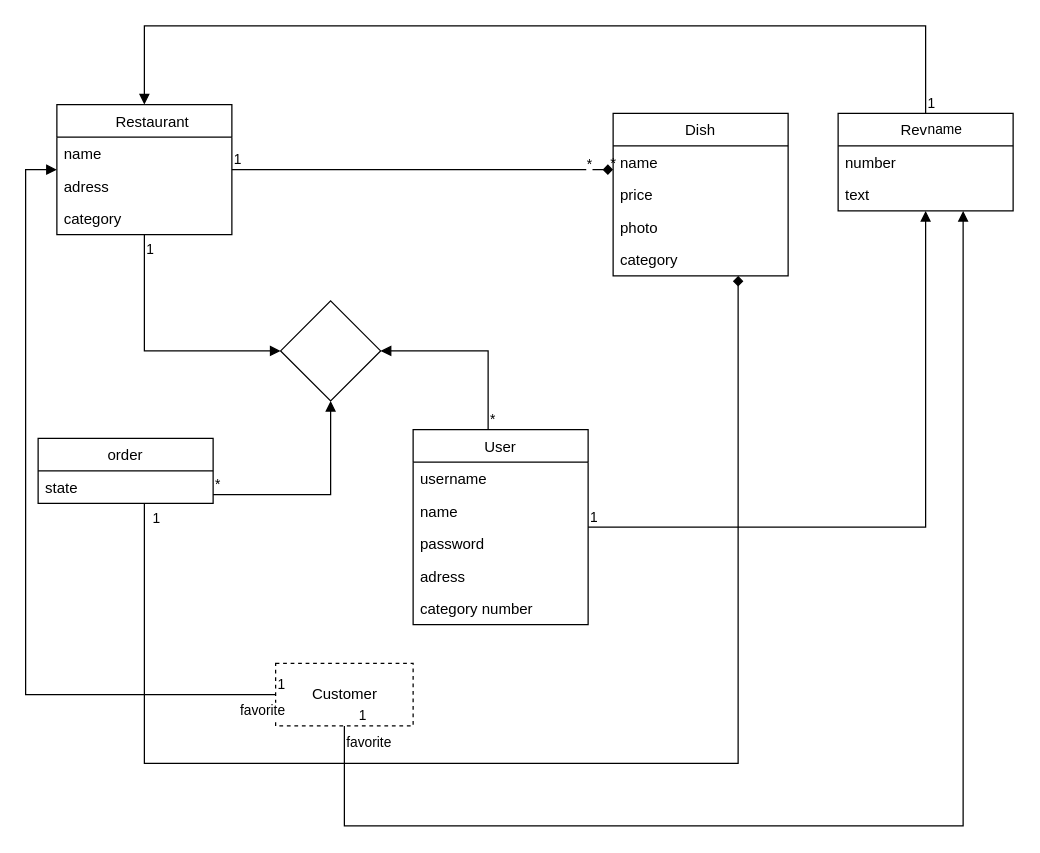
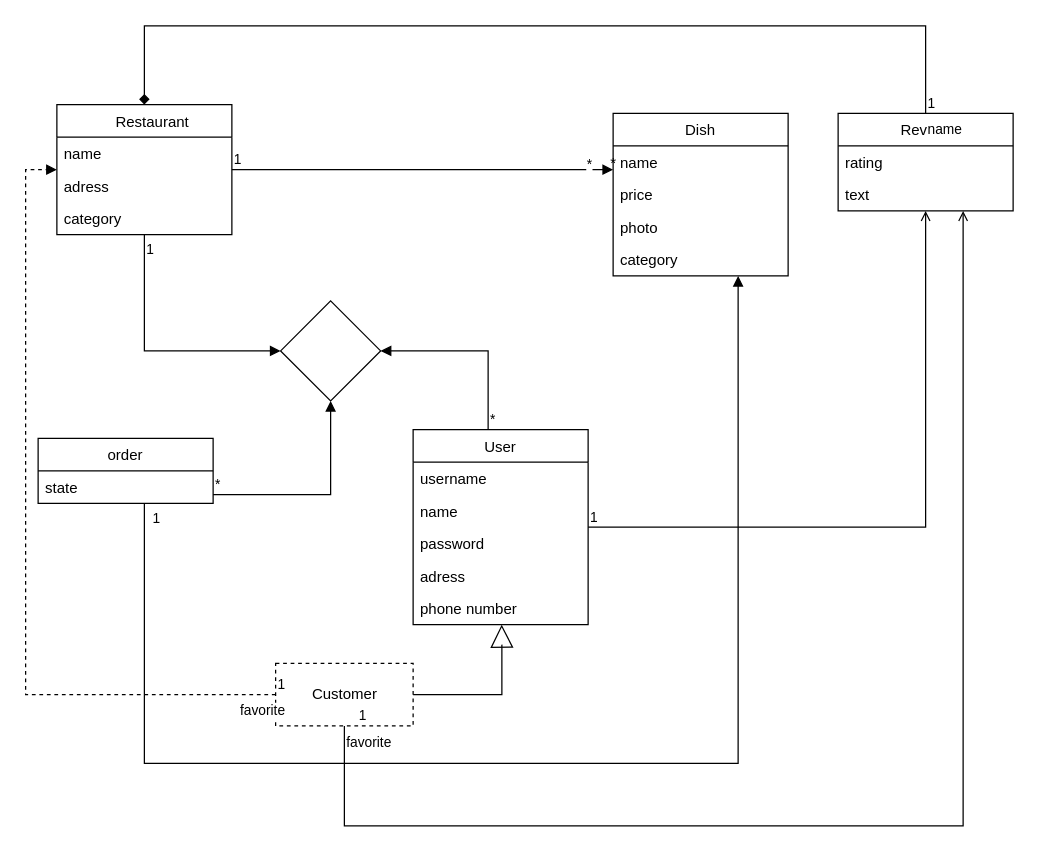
(144, 93) -> (144, 93)
(870, 163) -> (868, 163)
(601, 169) -> (601, 169)
(926, 222) -> (926, 219)
(963, 222) -> (963, 219)
(738, 287) -> (738, 287)
(26, 545) -> (26, 545)
(481, 609) -> (468, 609)
none -> (484, 694)
